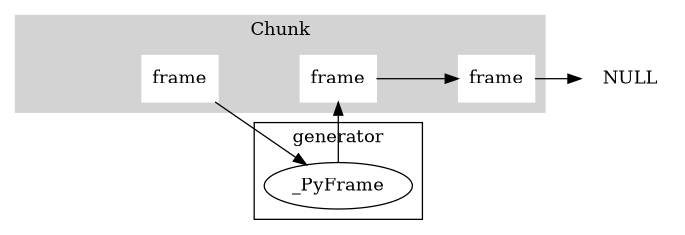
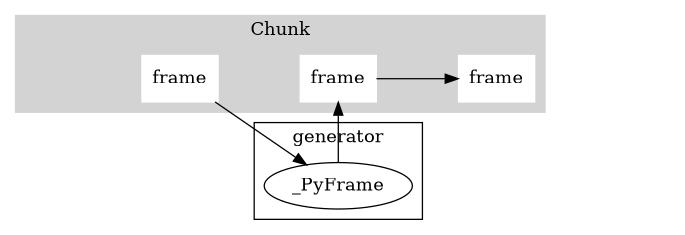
(631, 79) -> none
